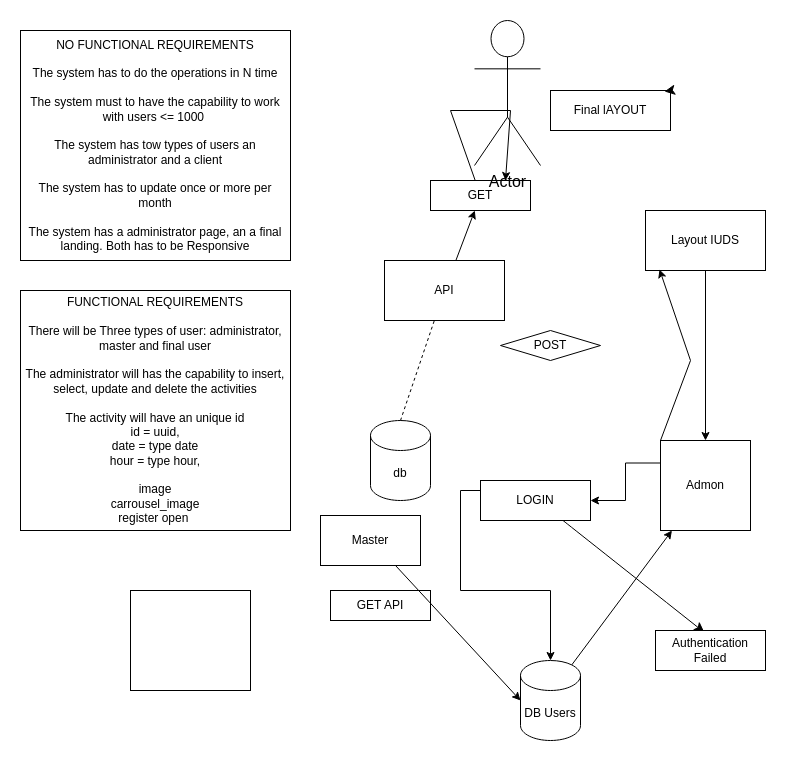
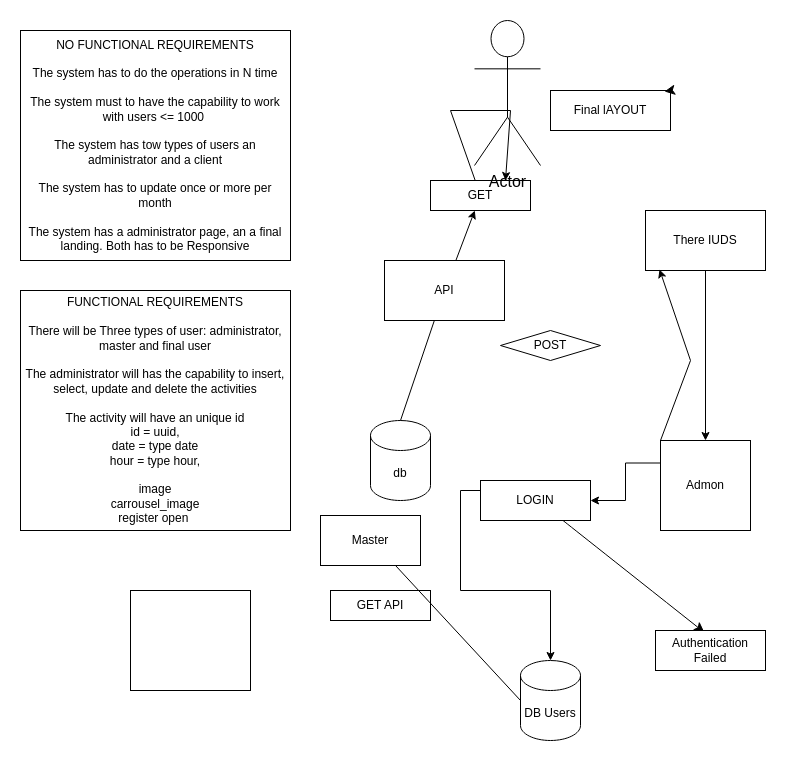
(706, 241) -> (706, 241)
(417, 371) -> (417, 371)
(620, 601) -> none
(515, 694) -> (517, 697)
